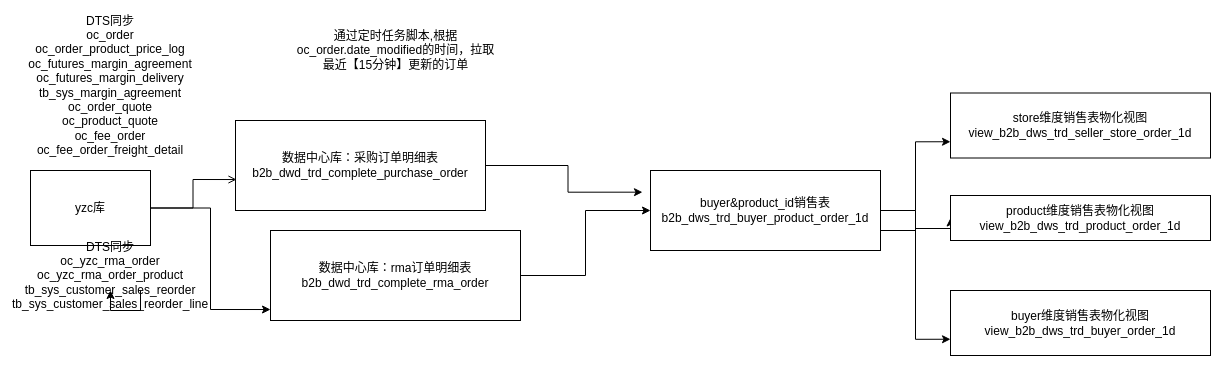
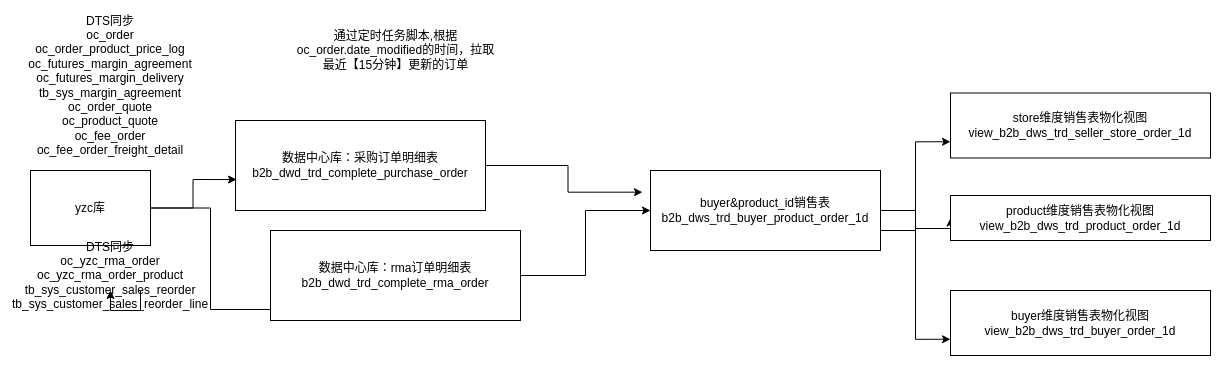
(229, 180) -> (228, 180)
(262, 310) -> (264, 310)
